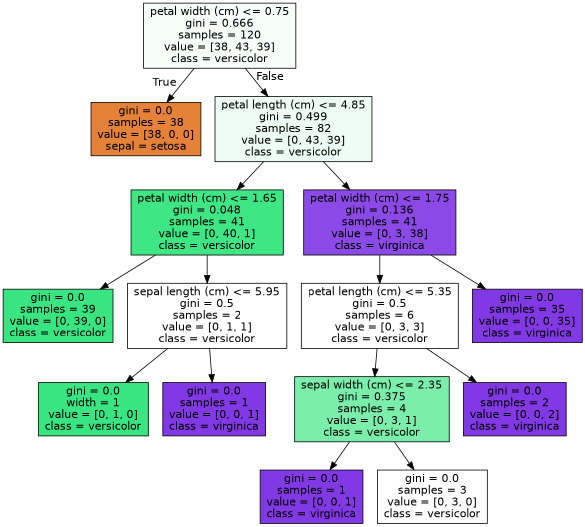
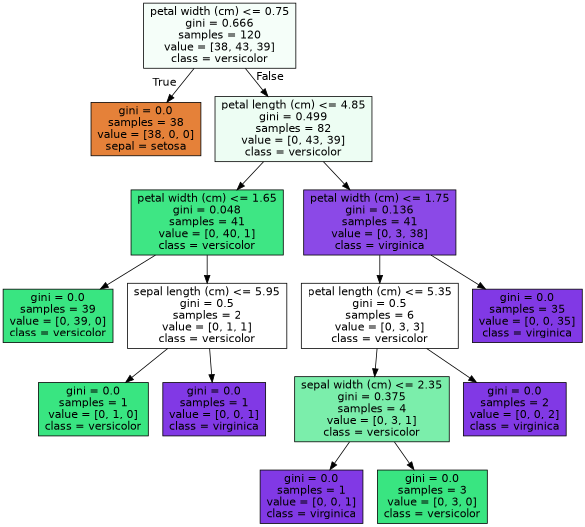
(93, 409) -> (93, 409)
(432, 497) -> (432, 497)
